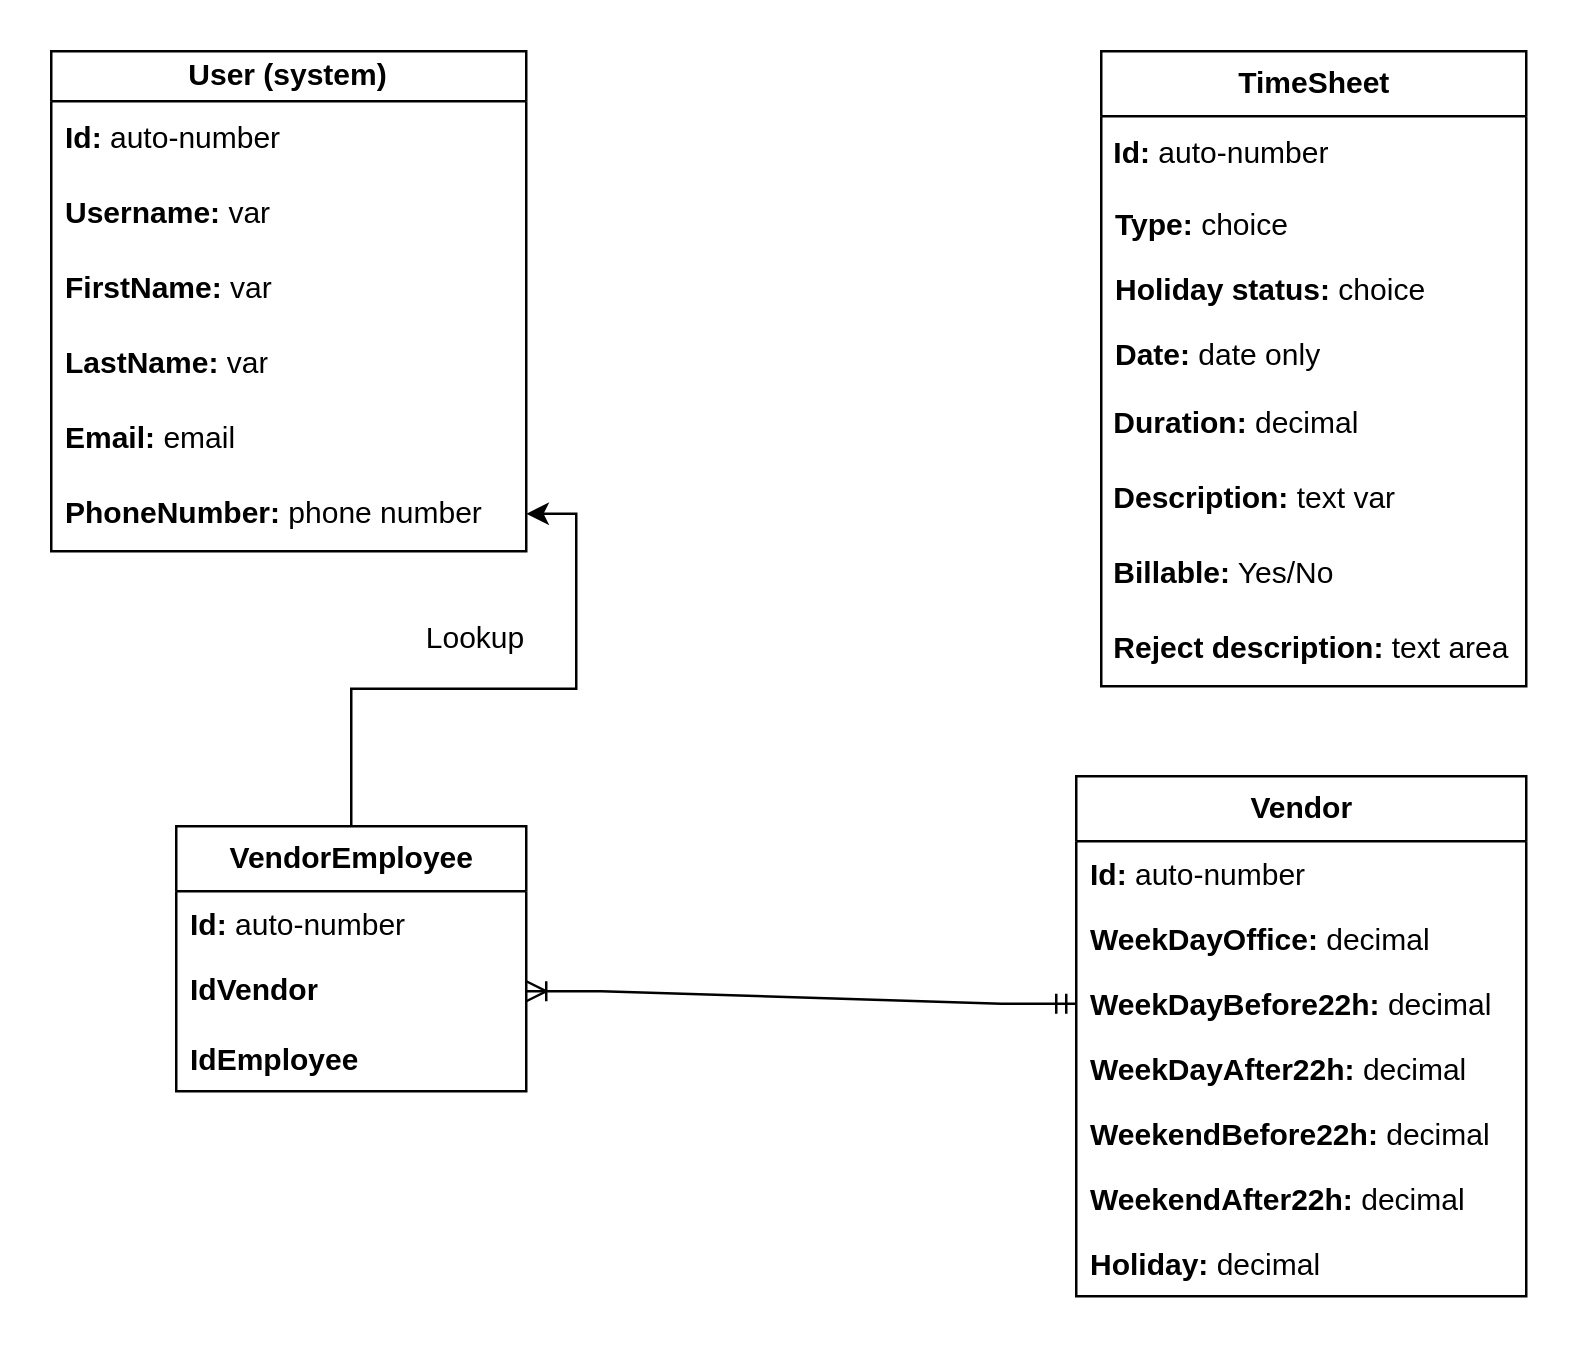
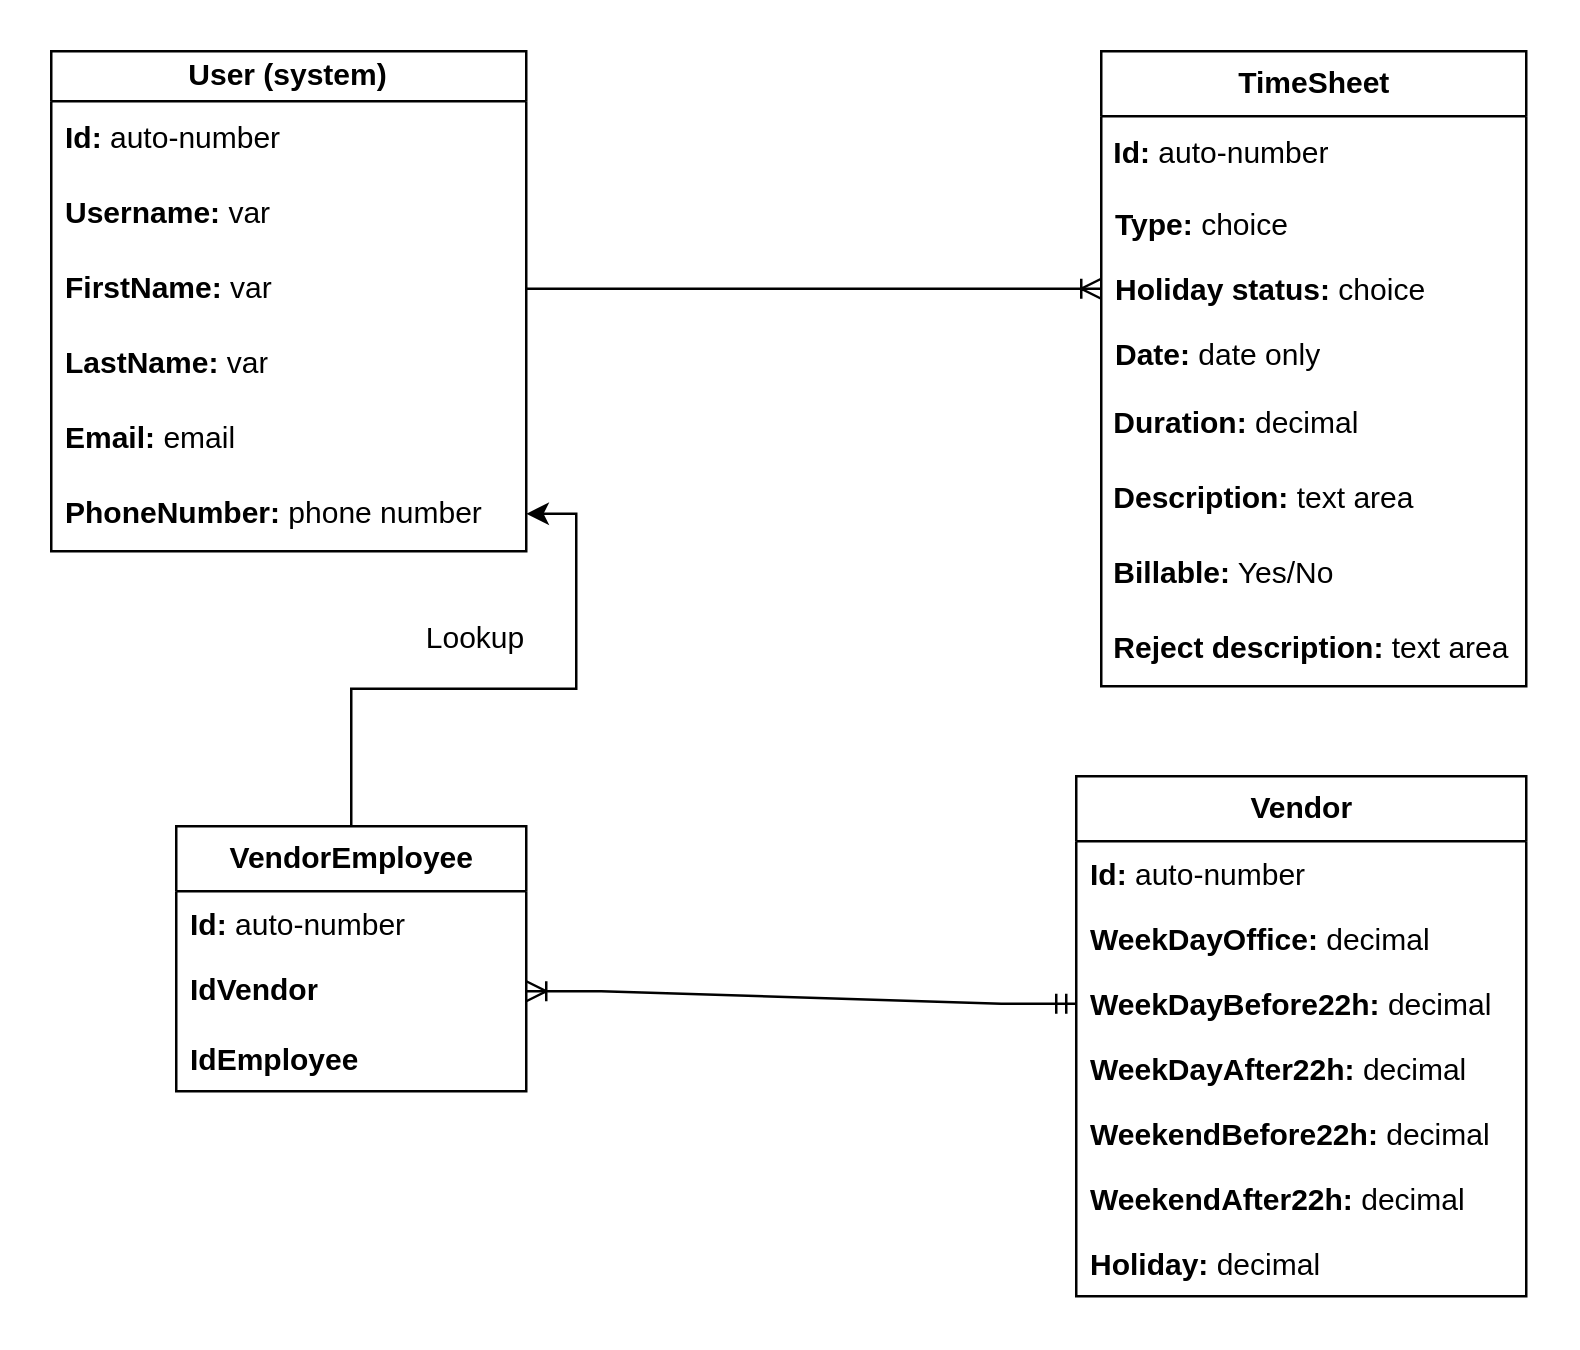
none -> (815, 289)
(1263, 499) -> (1272, 499)
